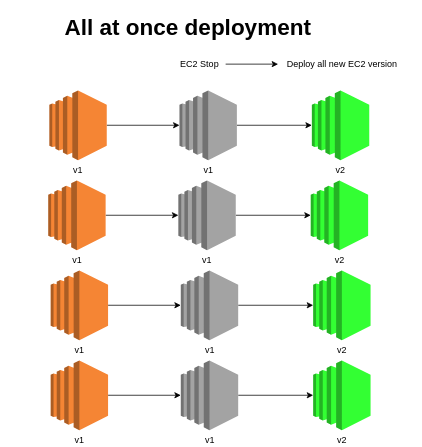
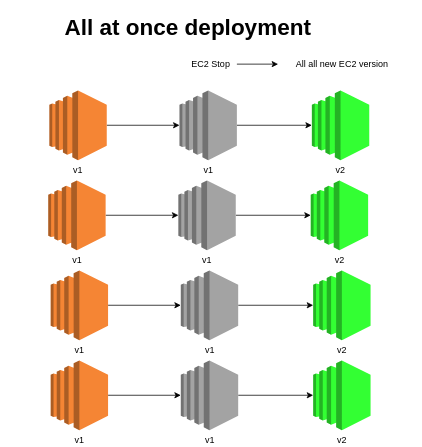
(199, 64) -> (210, 64)
(342, 64) -> (342, 64)
